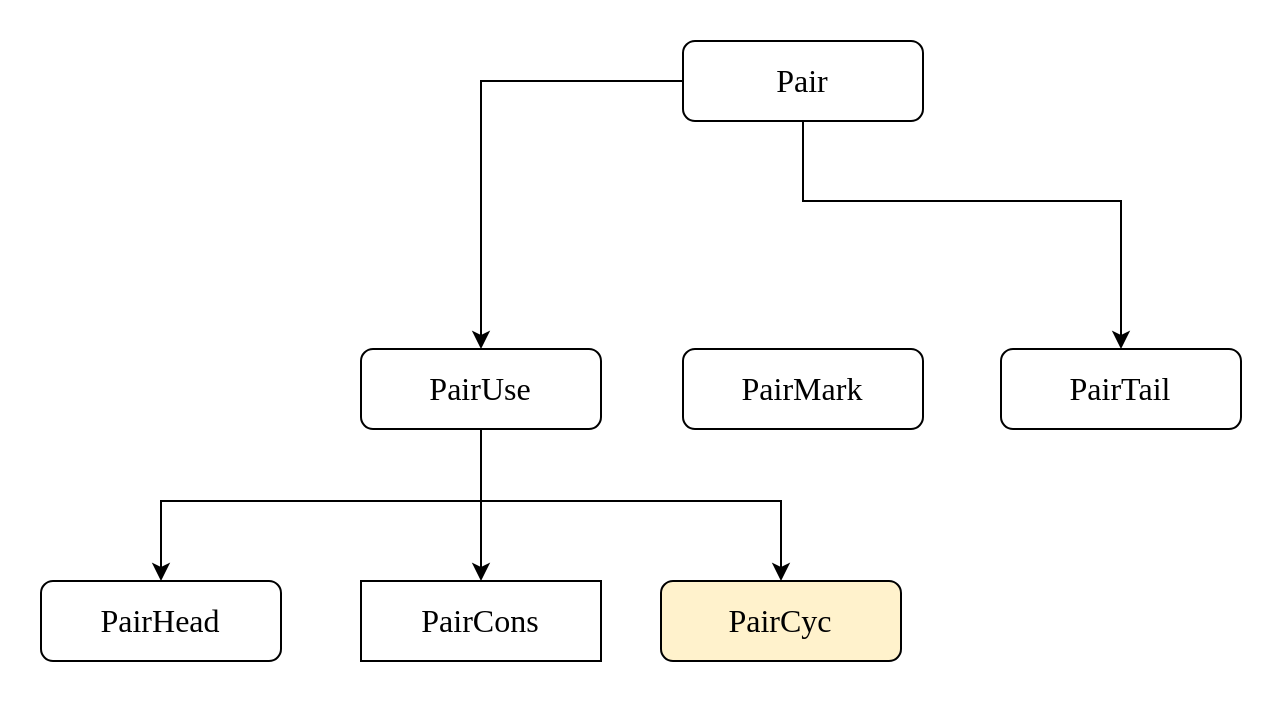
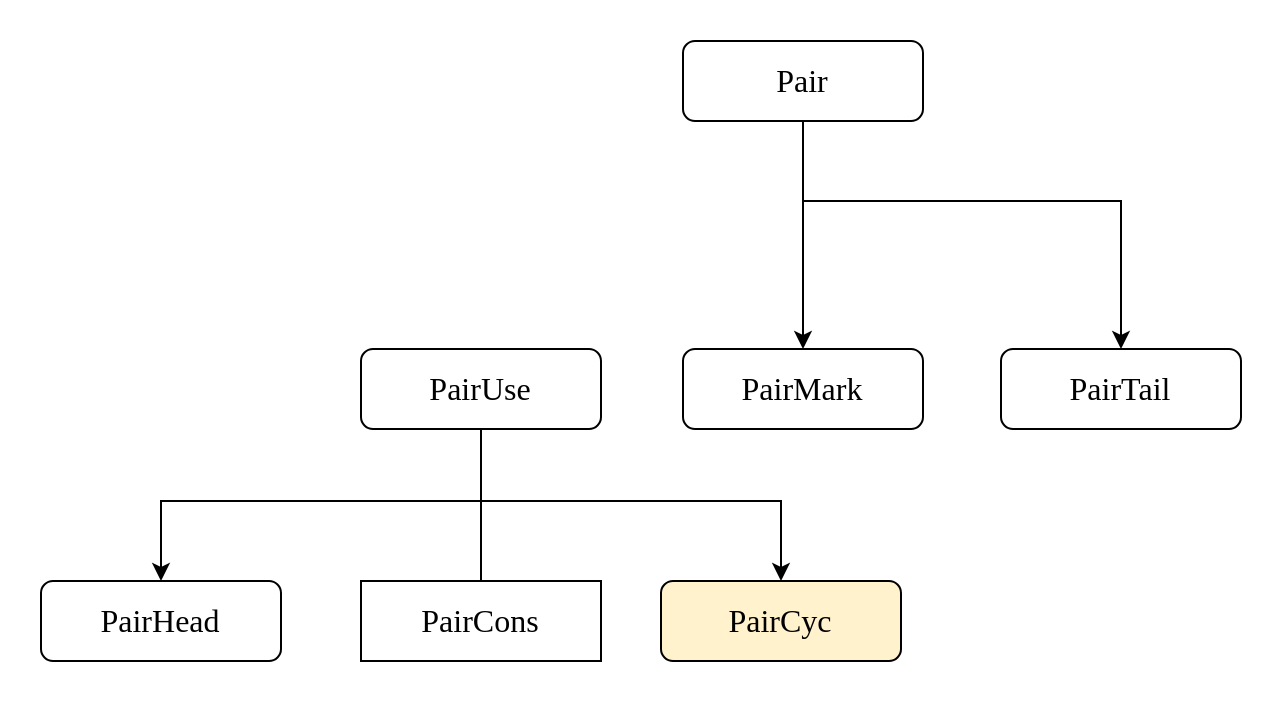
(481, 107) -> (803, 270)
(481, 566) -> (481, 571)
